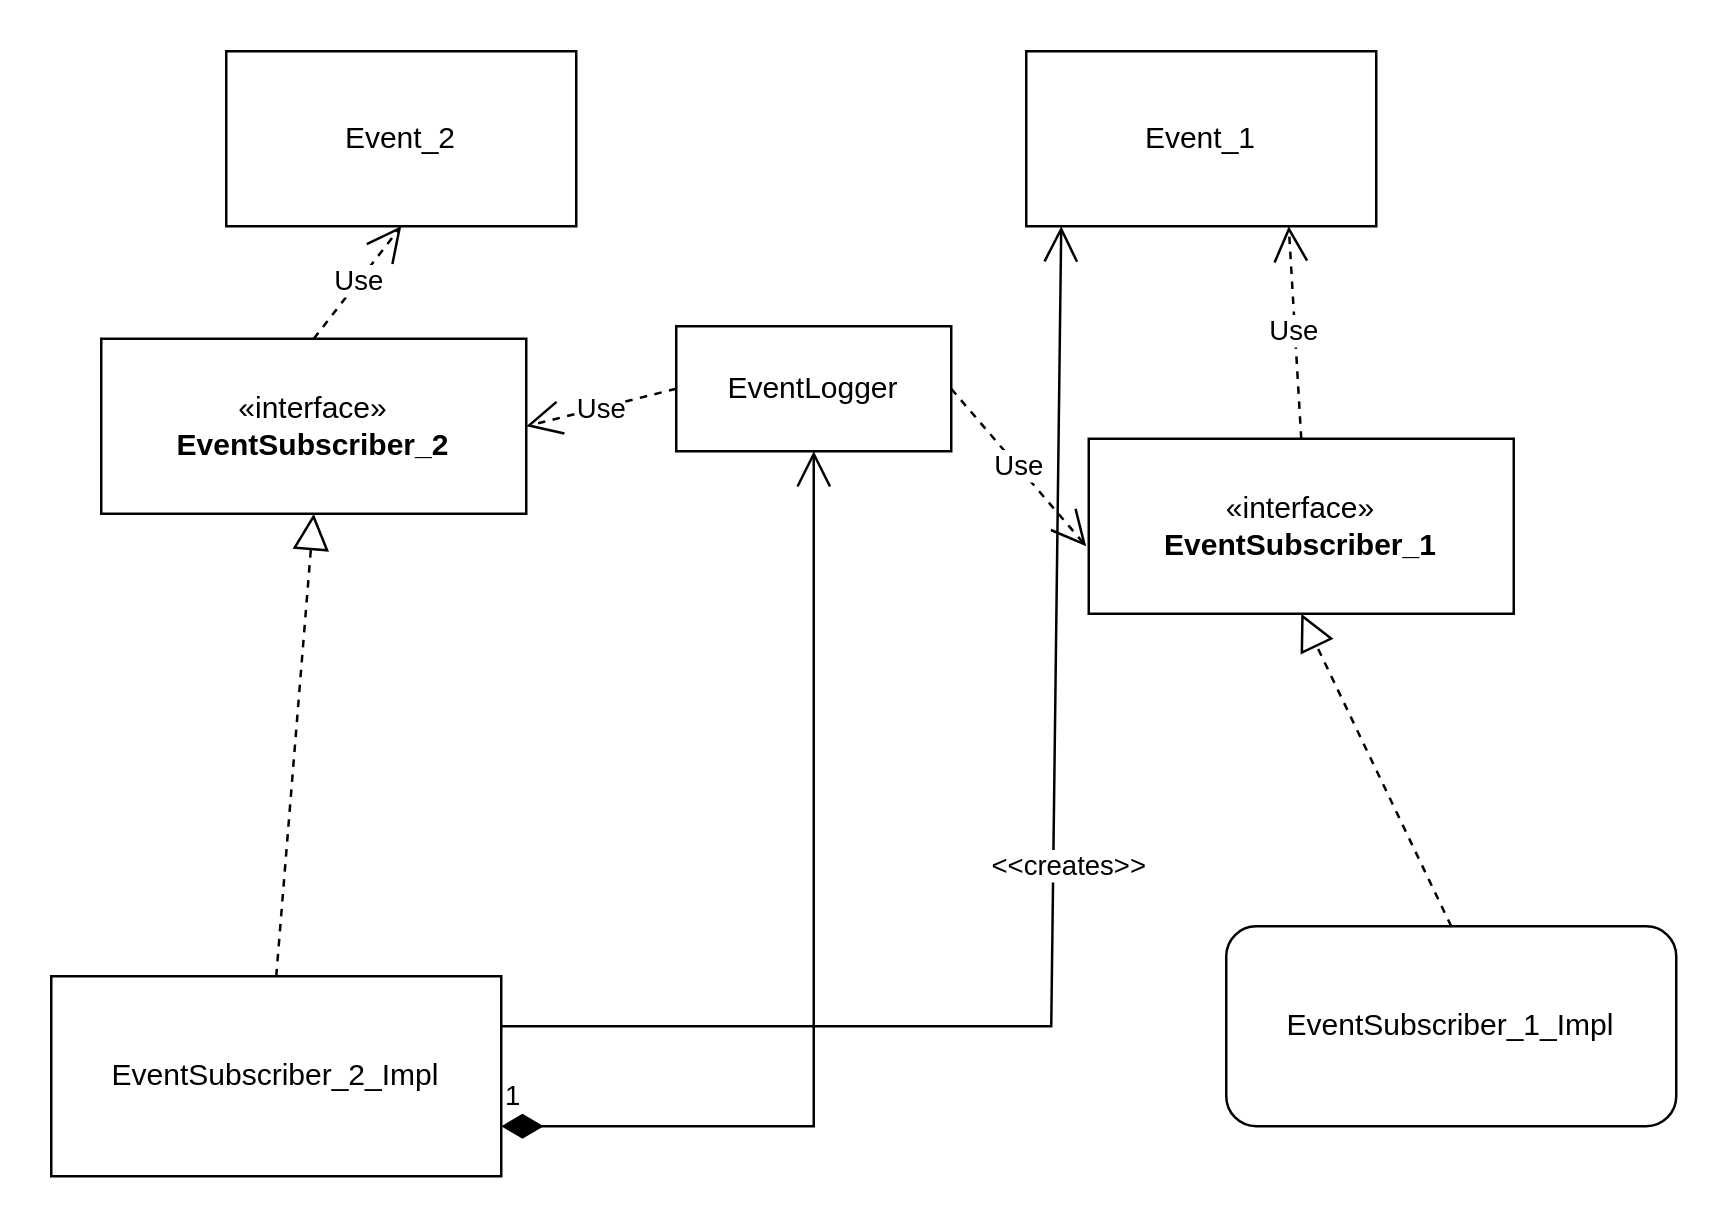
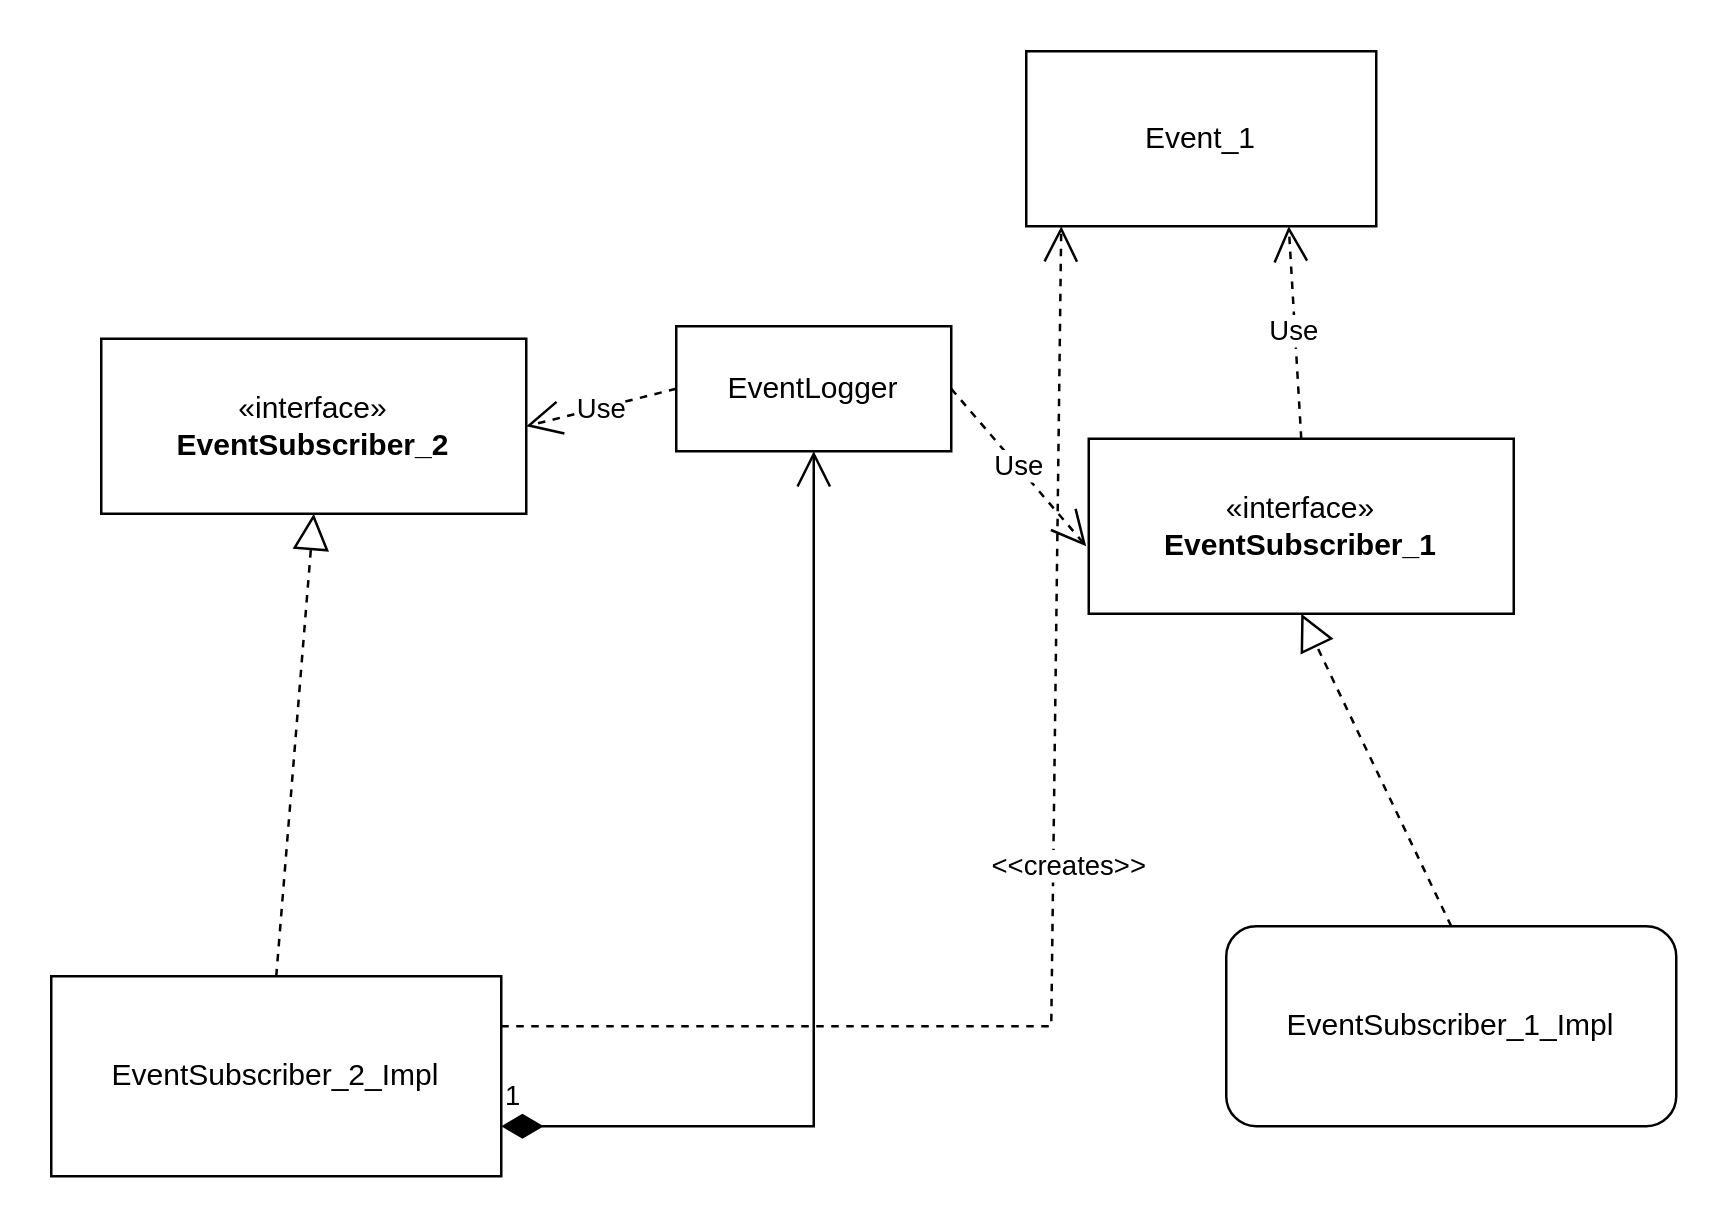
(401, 139) -> none
(331, 316) -> none
(1005, 1026) -> (1005, 1026)
